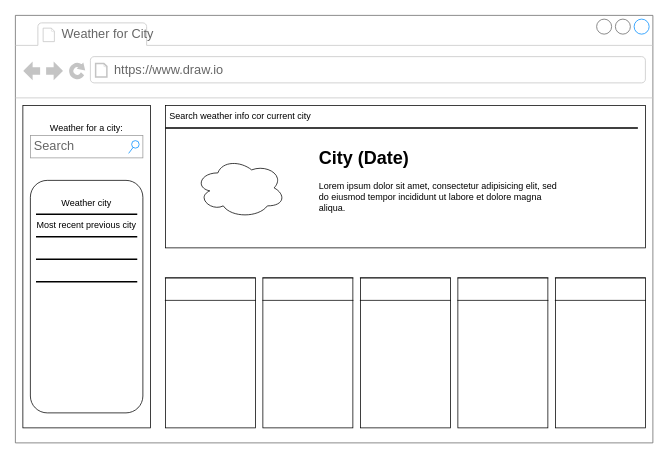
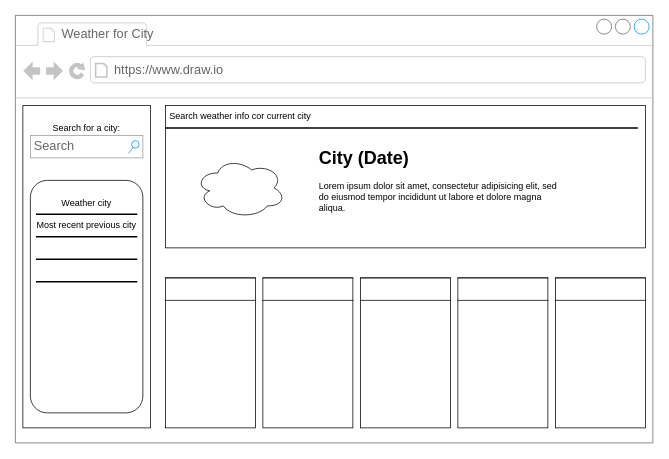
(87, 128) -> (87, 128)
